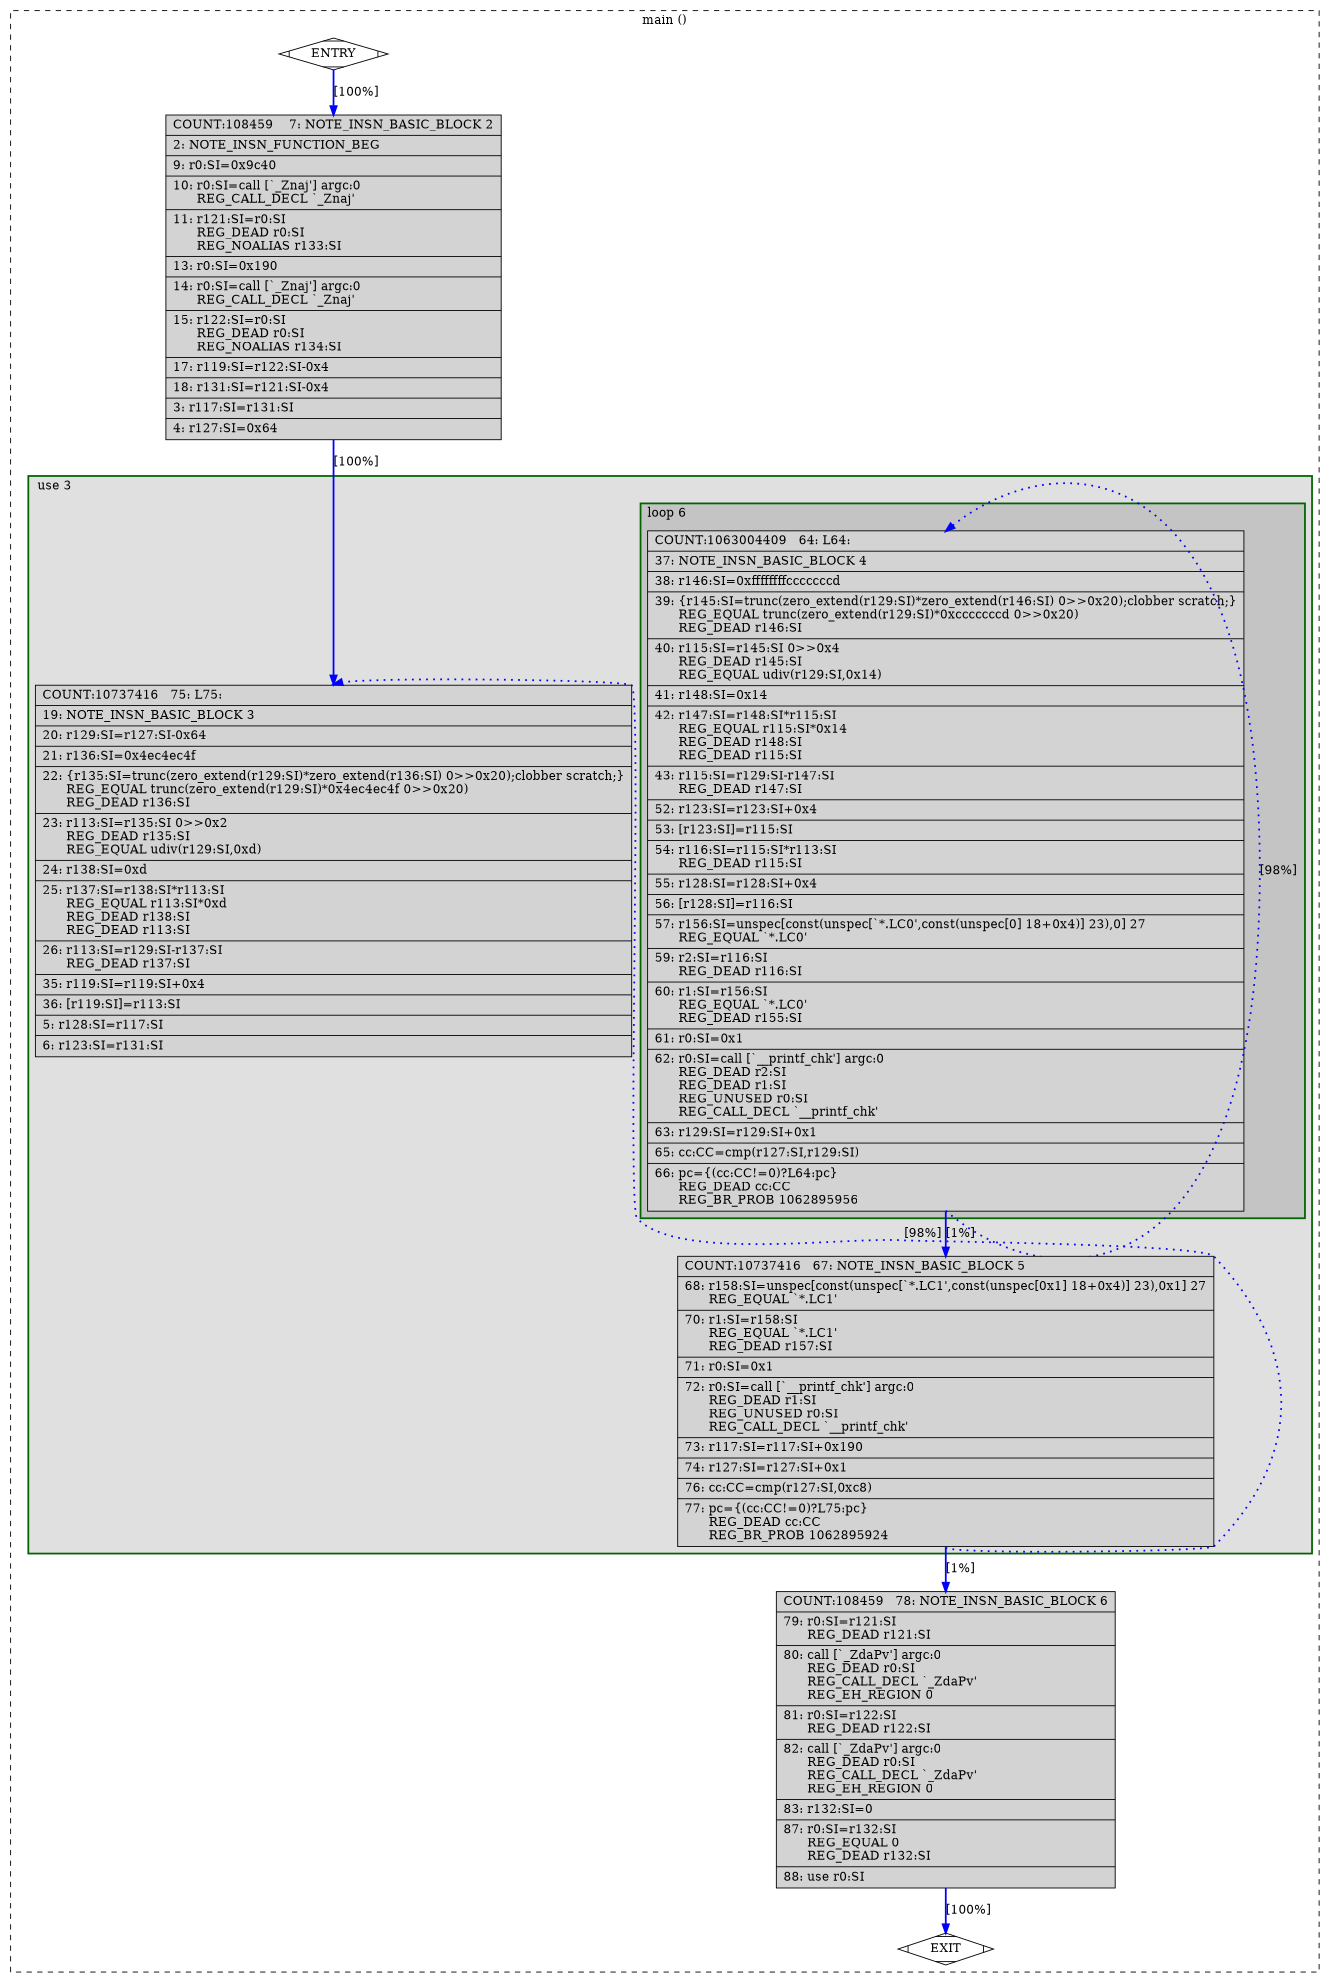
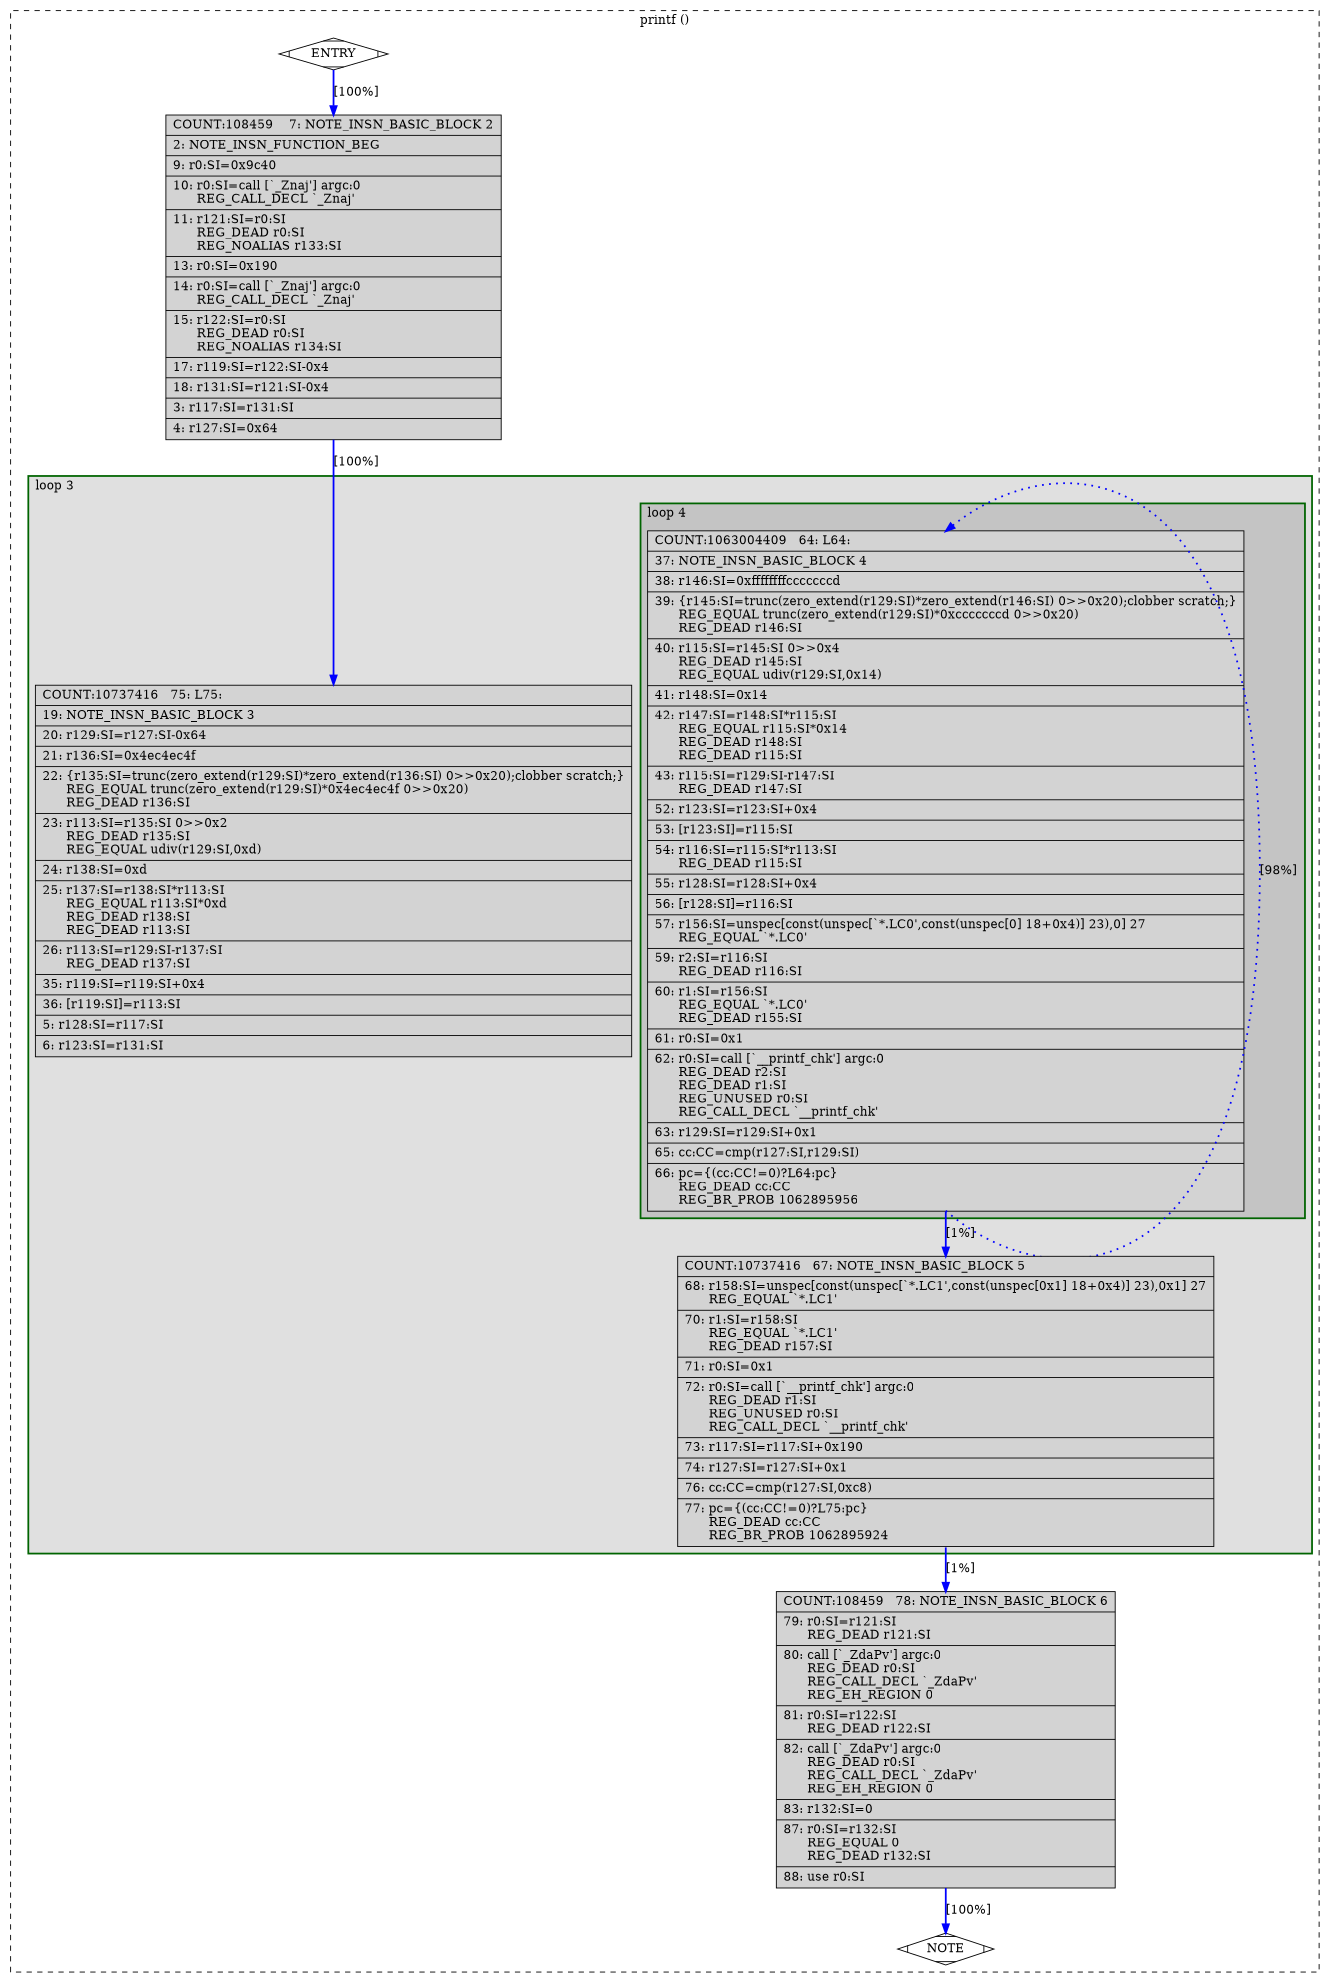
(665, 21) -> (665, 21)
(55, 486) -> (55, 486)
(667, 514) -> (667, 514)
(810, 1243) -> none
(946, 1949) -> (946, 1949)
